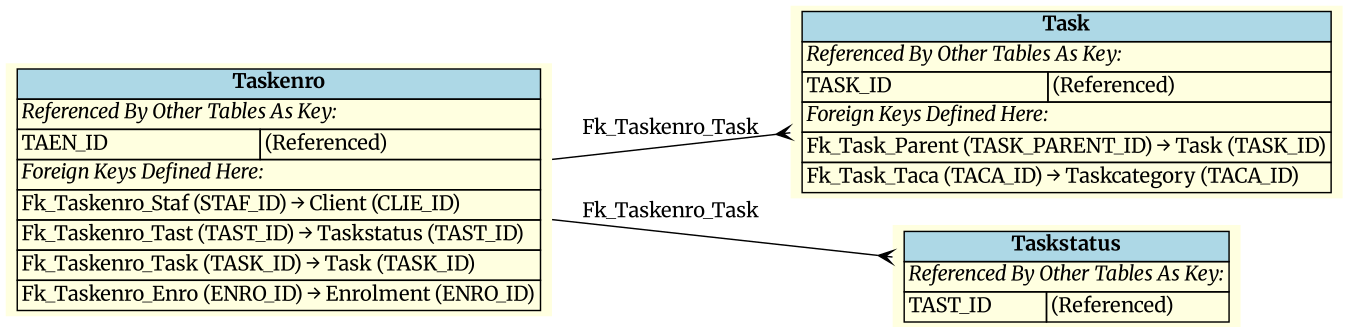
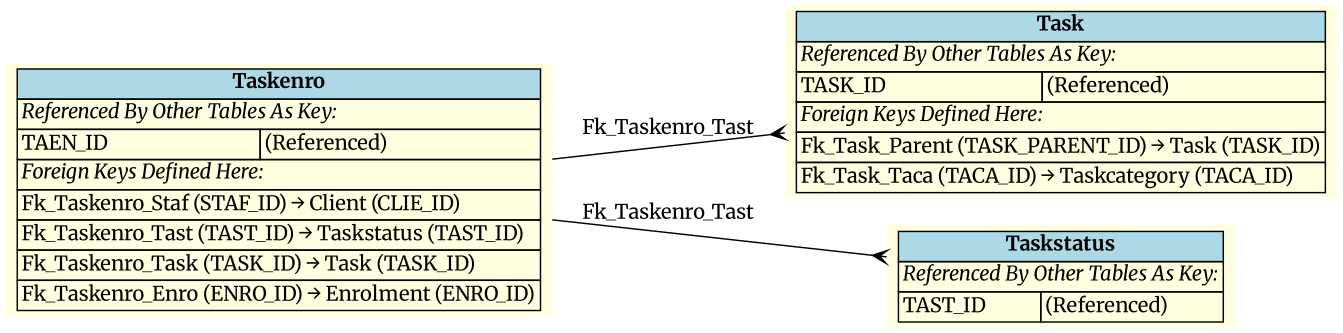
(671, 129) -> (668, 129)
(671, 212) -> (668, 213)
